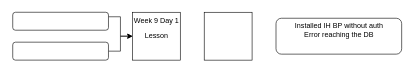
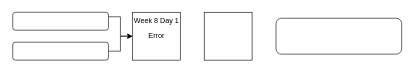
(157, 21) -> (157, 21)
(339, 30) -> none
(157, 36) -> (157, 36)
